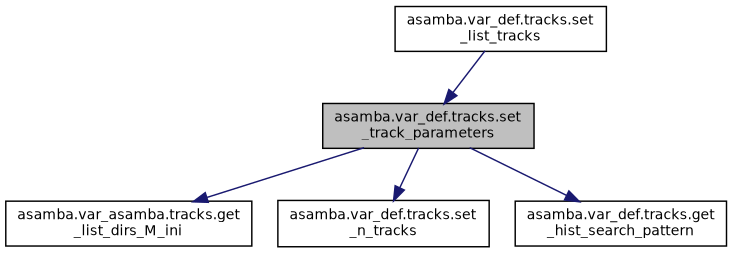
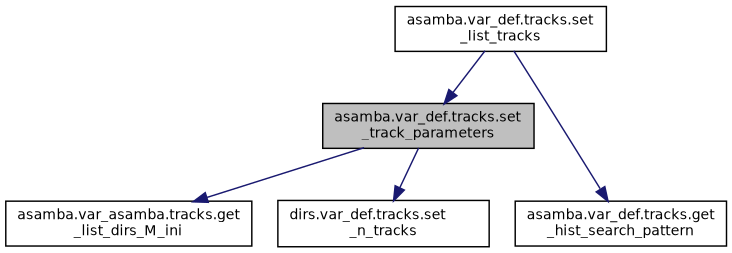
(518, 172) -> (557, 120)
(384, 224) -> (384, 224)
